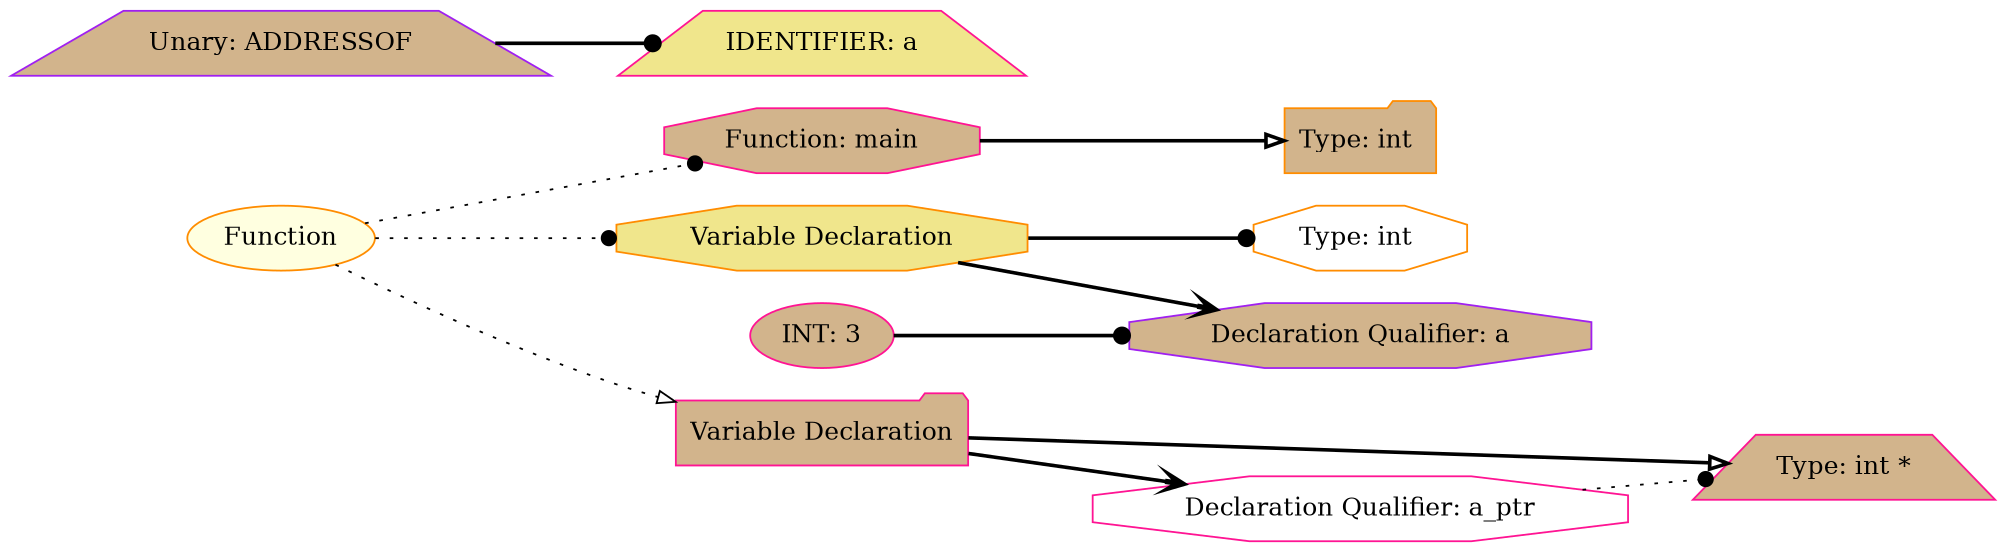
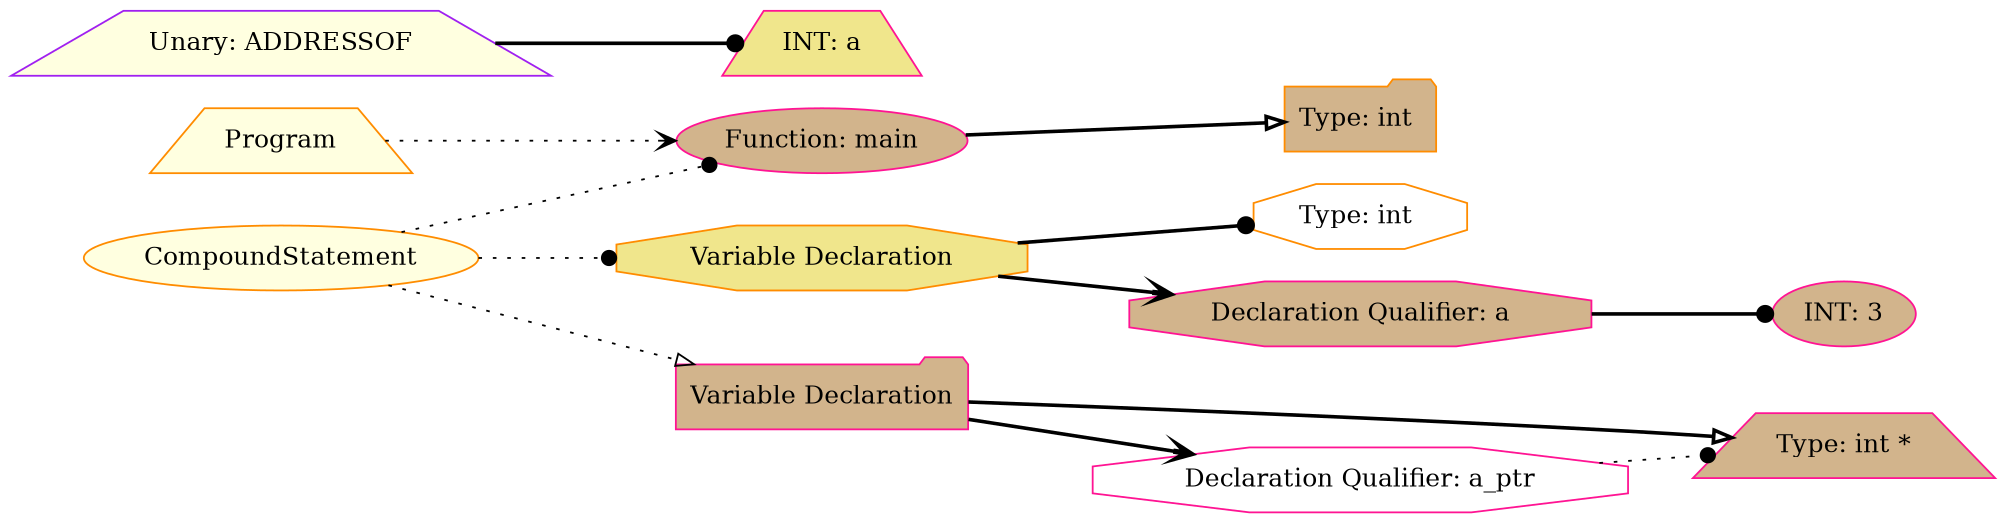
(281, 43) -> (281, 43)
(822, 43) -> (822, 43)
none -> (281, 141)
(822, 141) -> (822, 141)
(281, 238) -> (281, 258)
(1004, 336) -> (1675, 314)
(1360, 336) -> (1360, 314)
